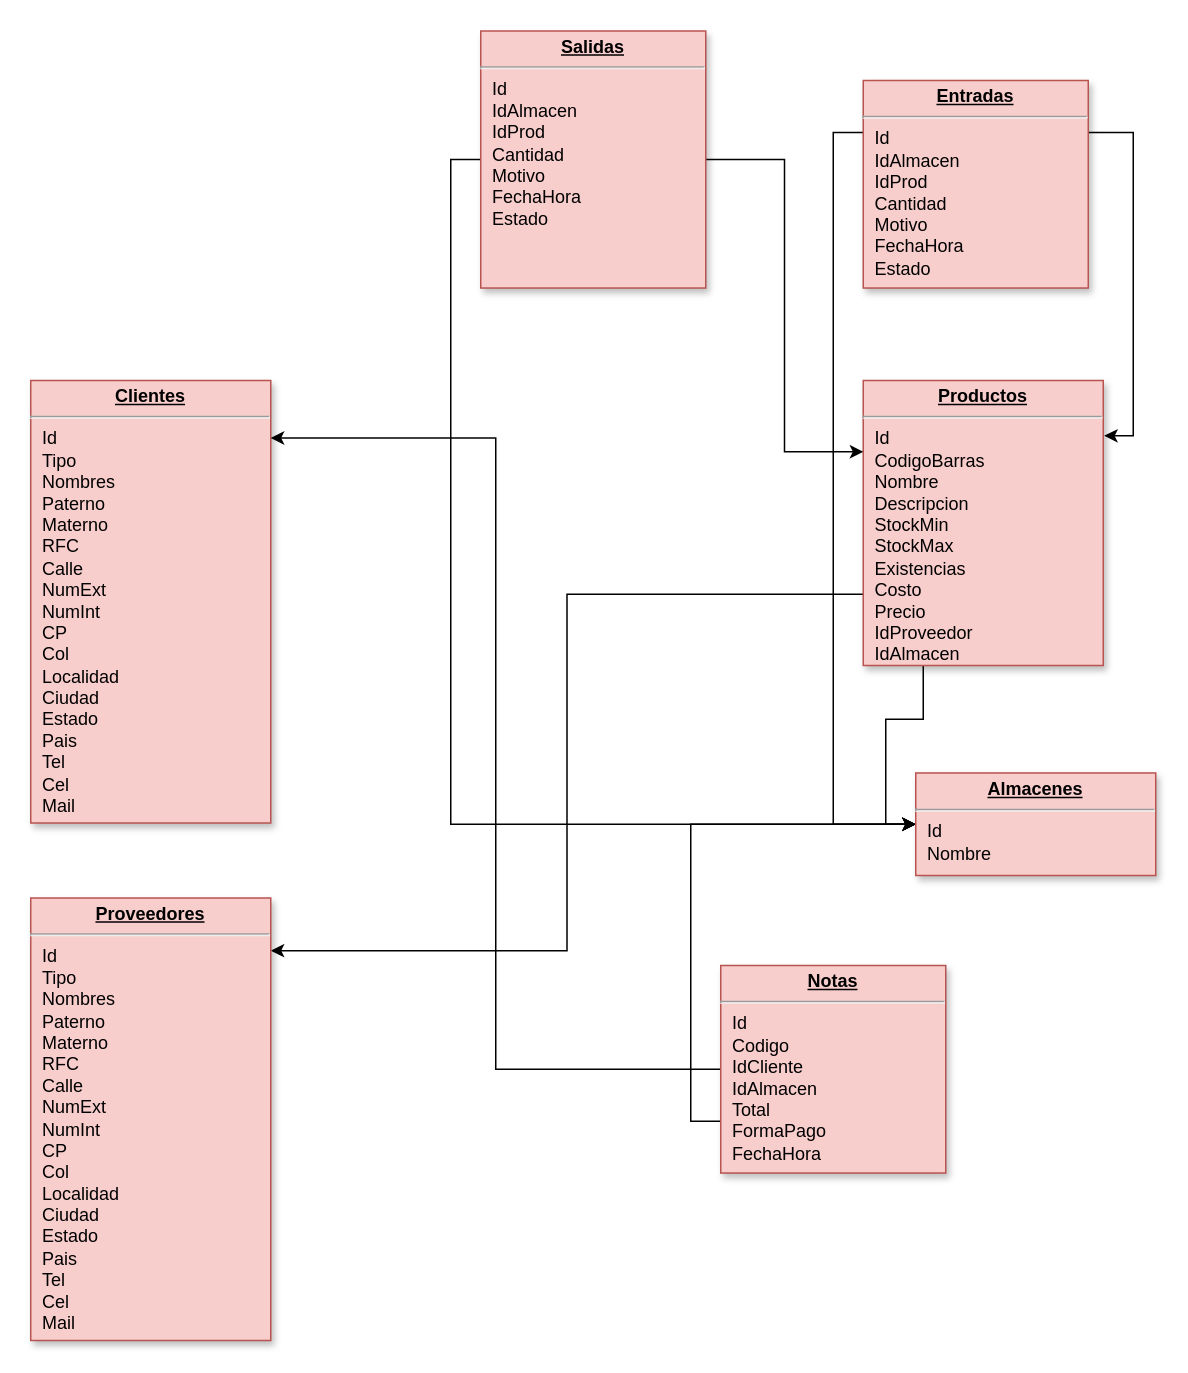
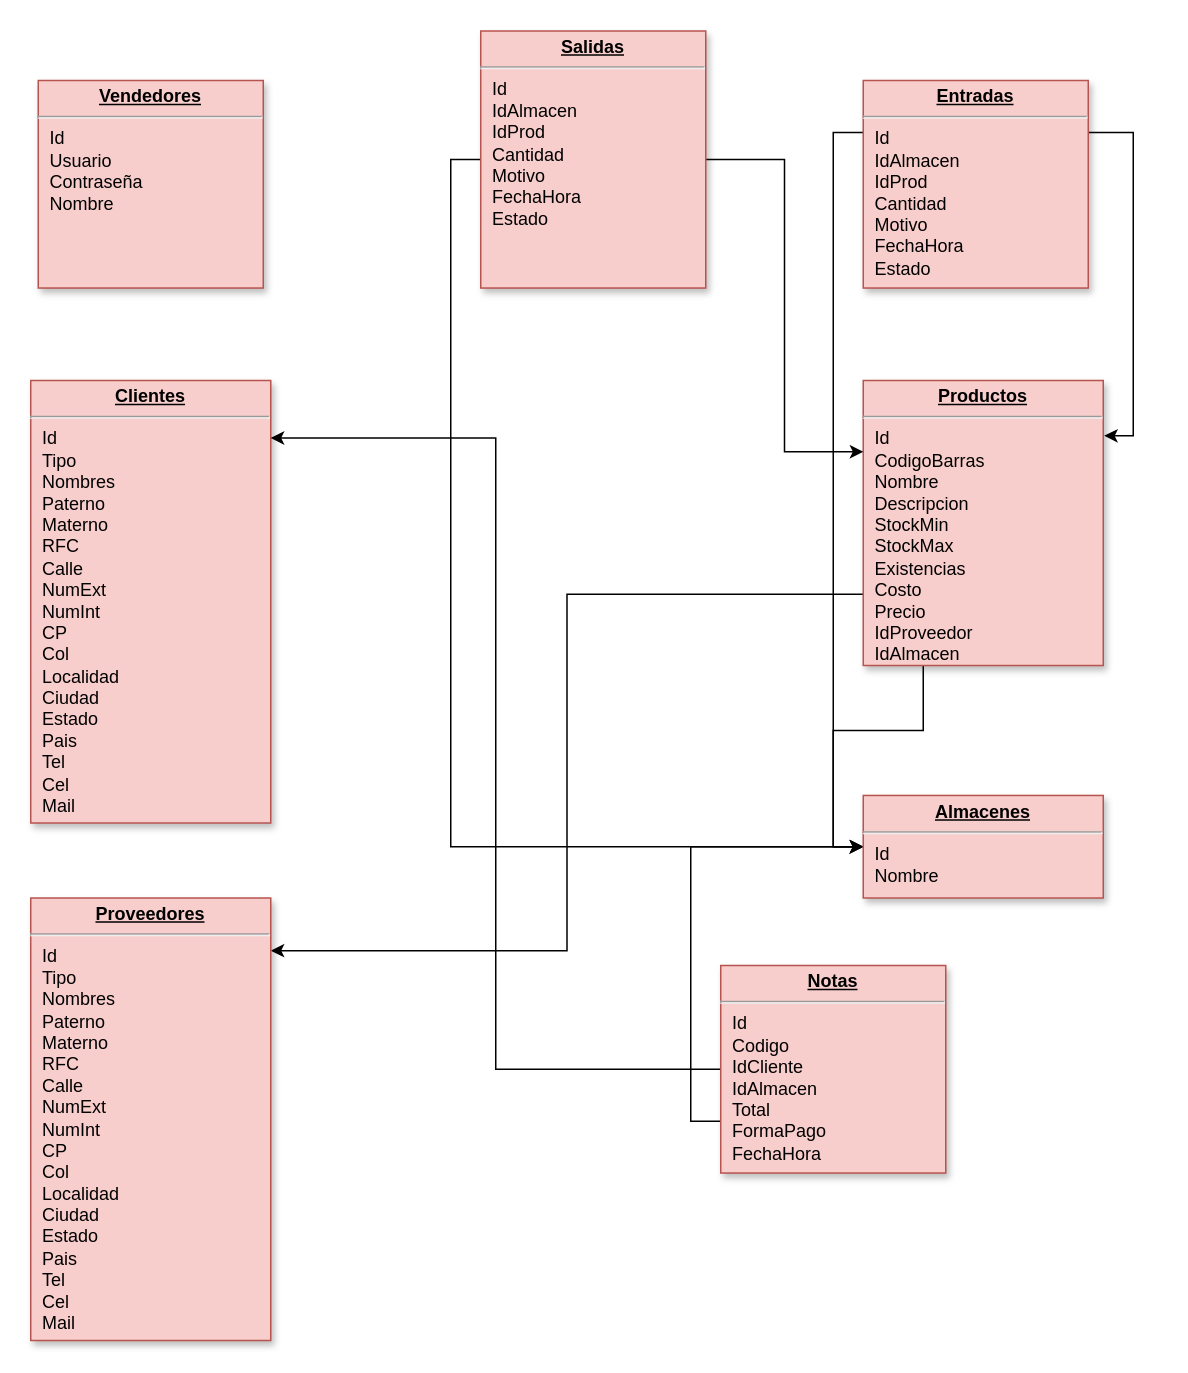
none -> (151, 184)
(1036, 824) -> (983, 846)
